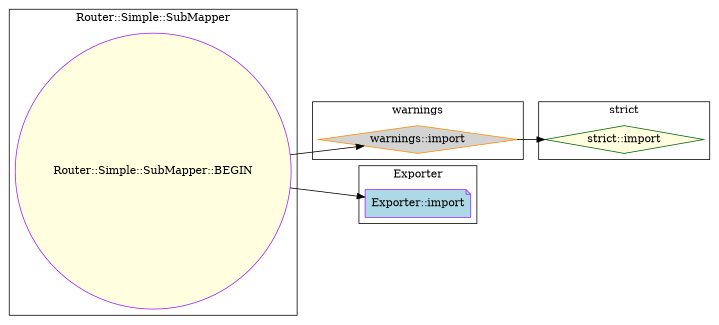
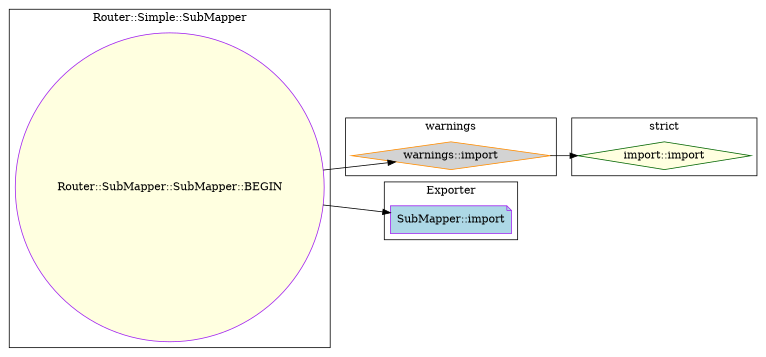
(624, 140) -> (664, 156)
(153, 171) -> (170, 187)
(418, 204) -> (451, 220)
